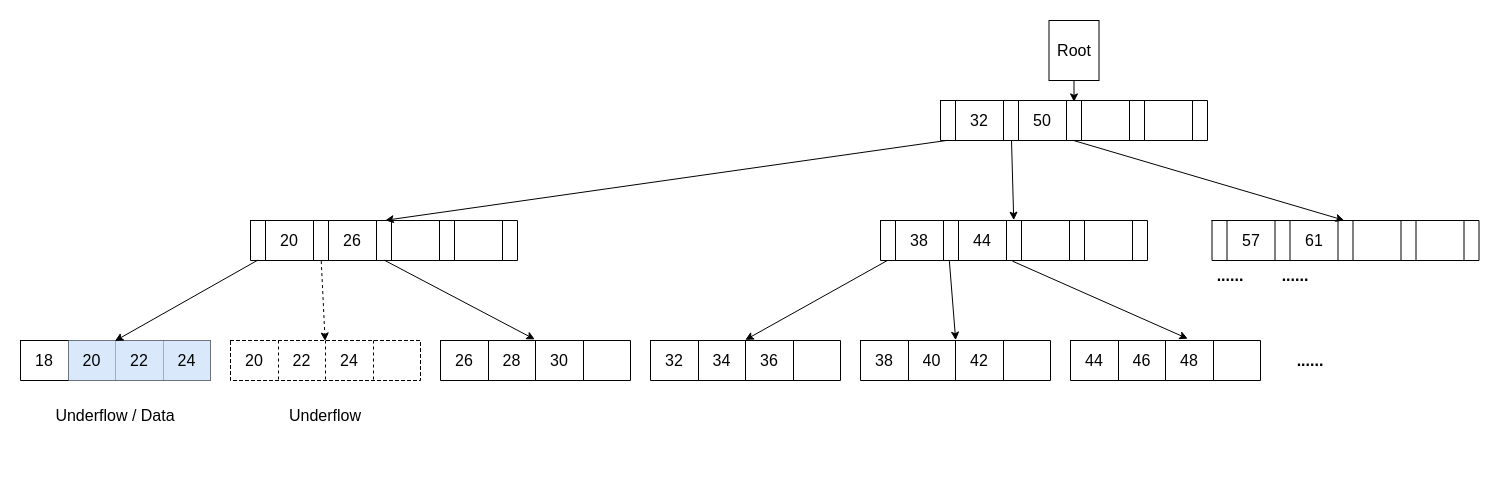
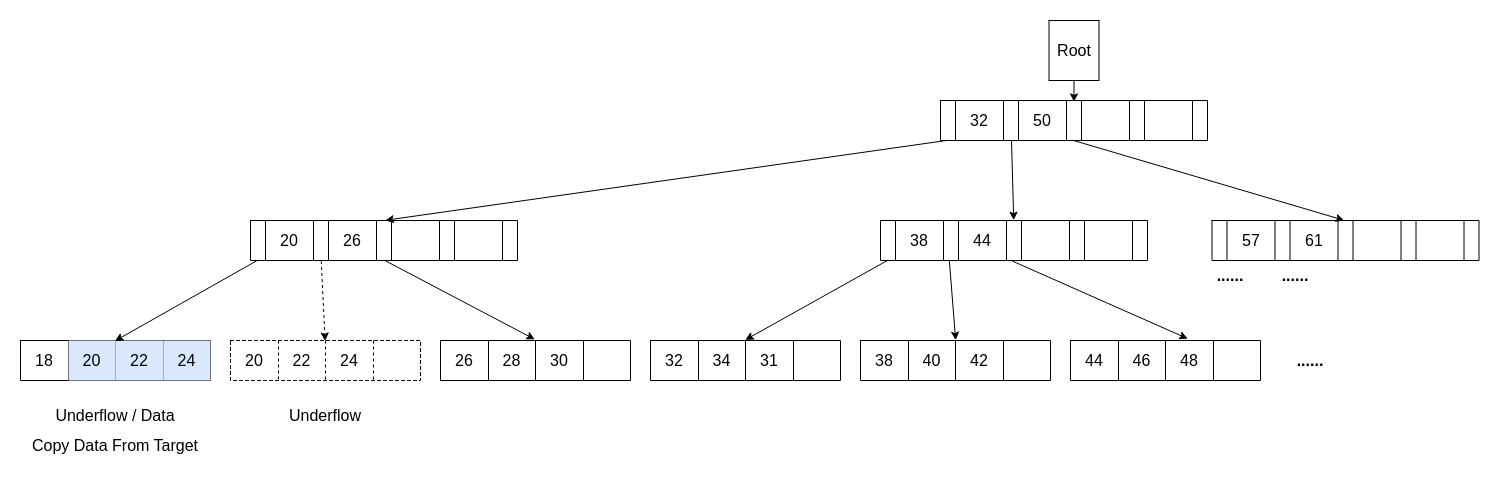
(770, 361) -> (770, 361)
none -> (116, 446)
